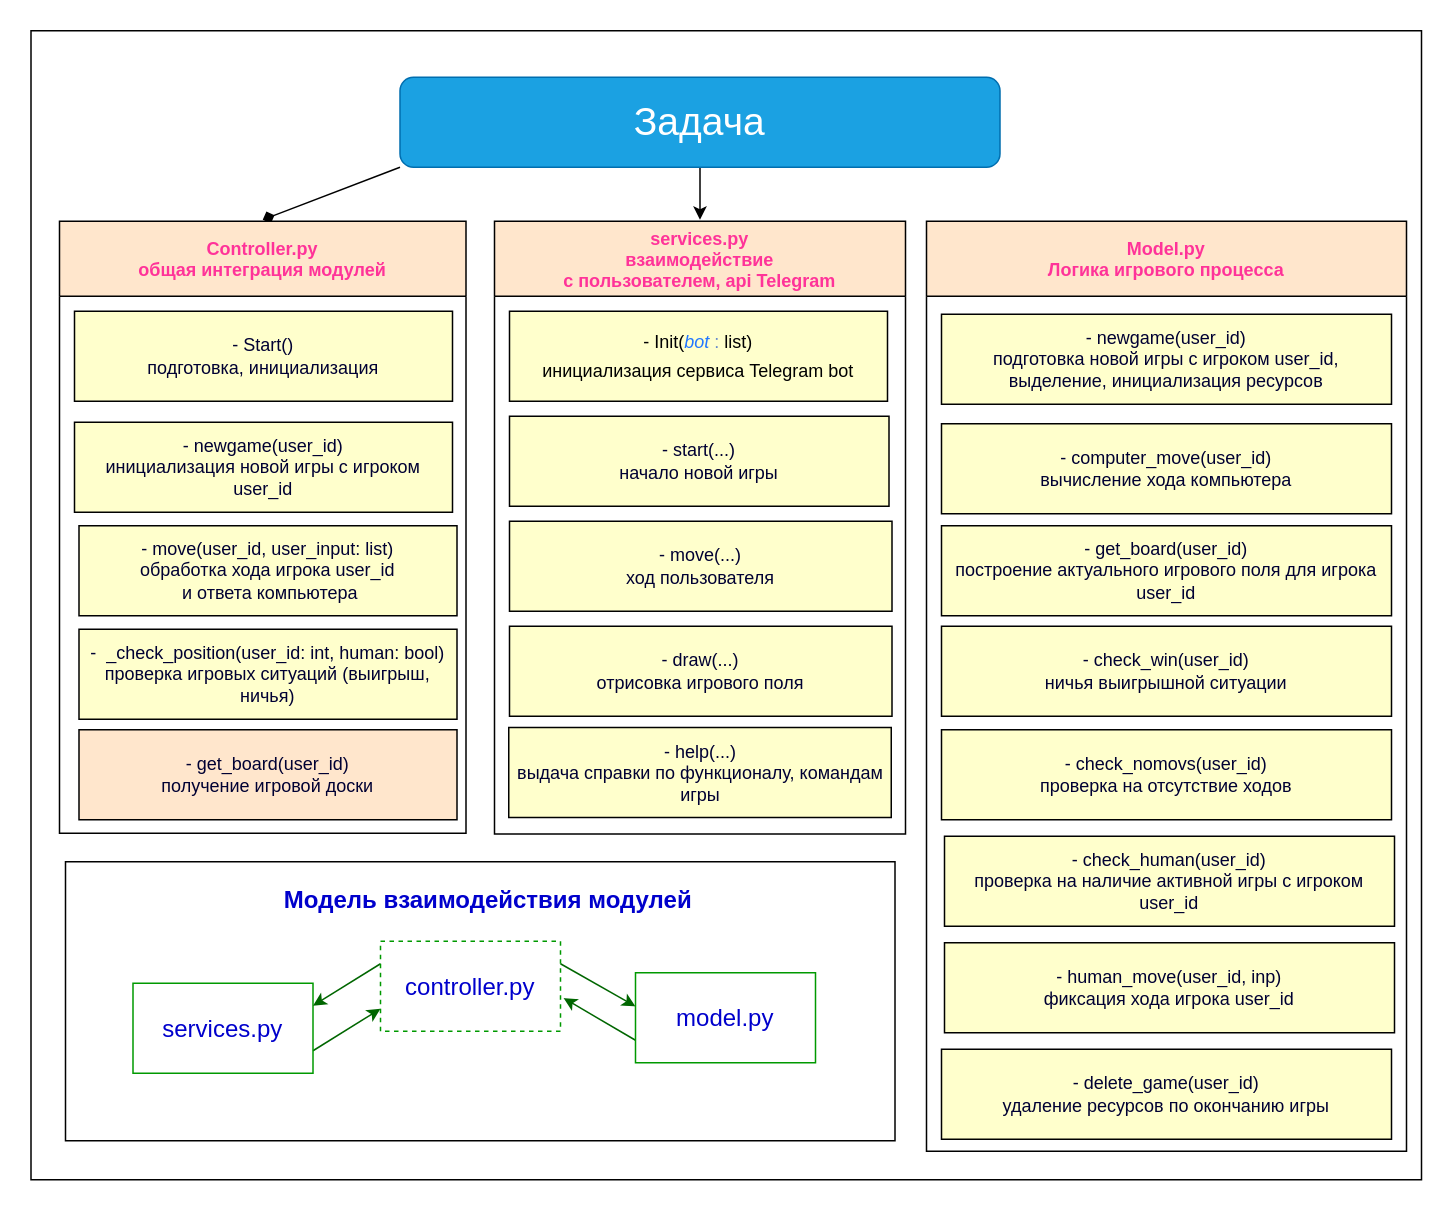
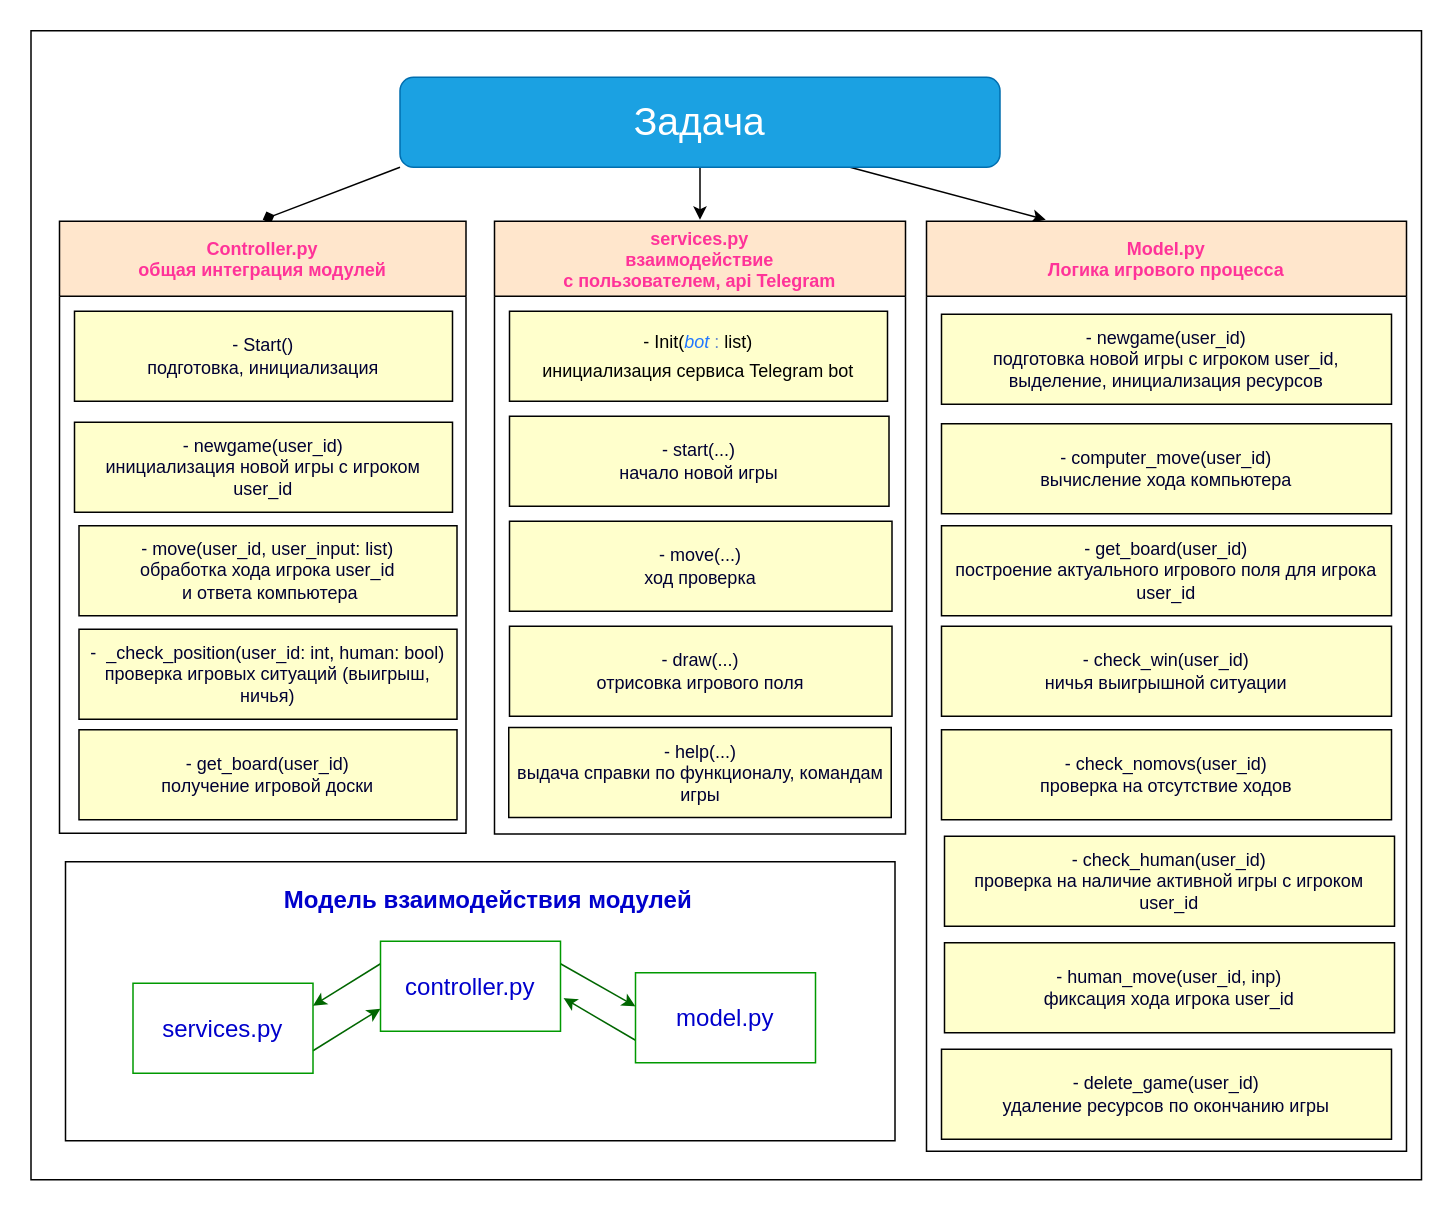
none -> (943, 192)
(701, 566) -> (701, 566)
(268, 775) -> (268, 775)
(470, 986) -> (470, 986)
